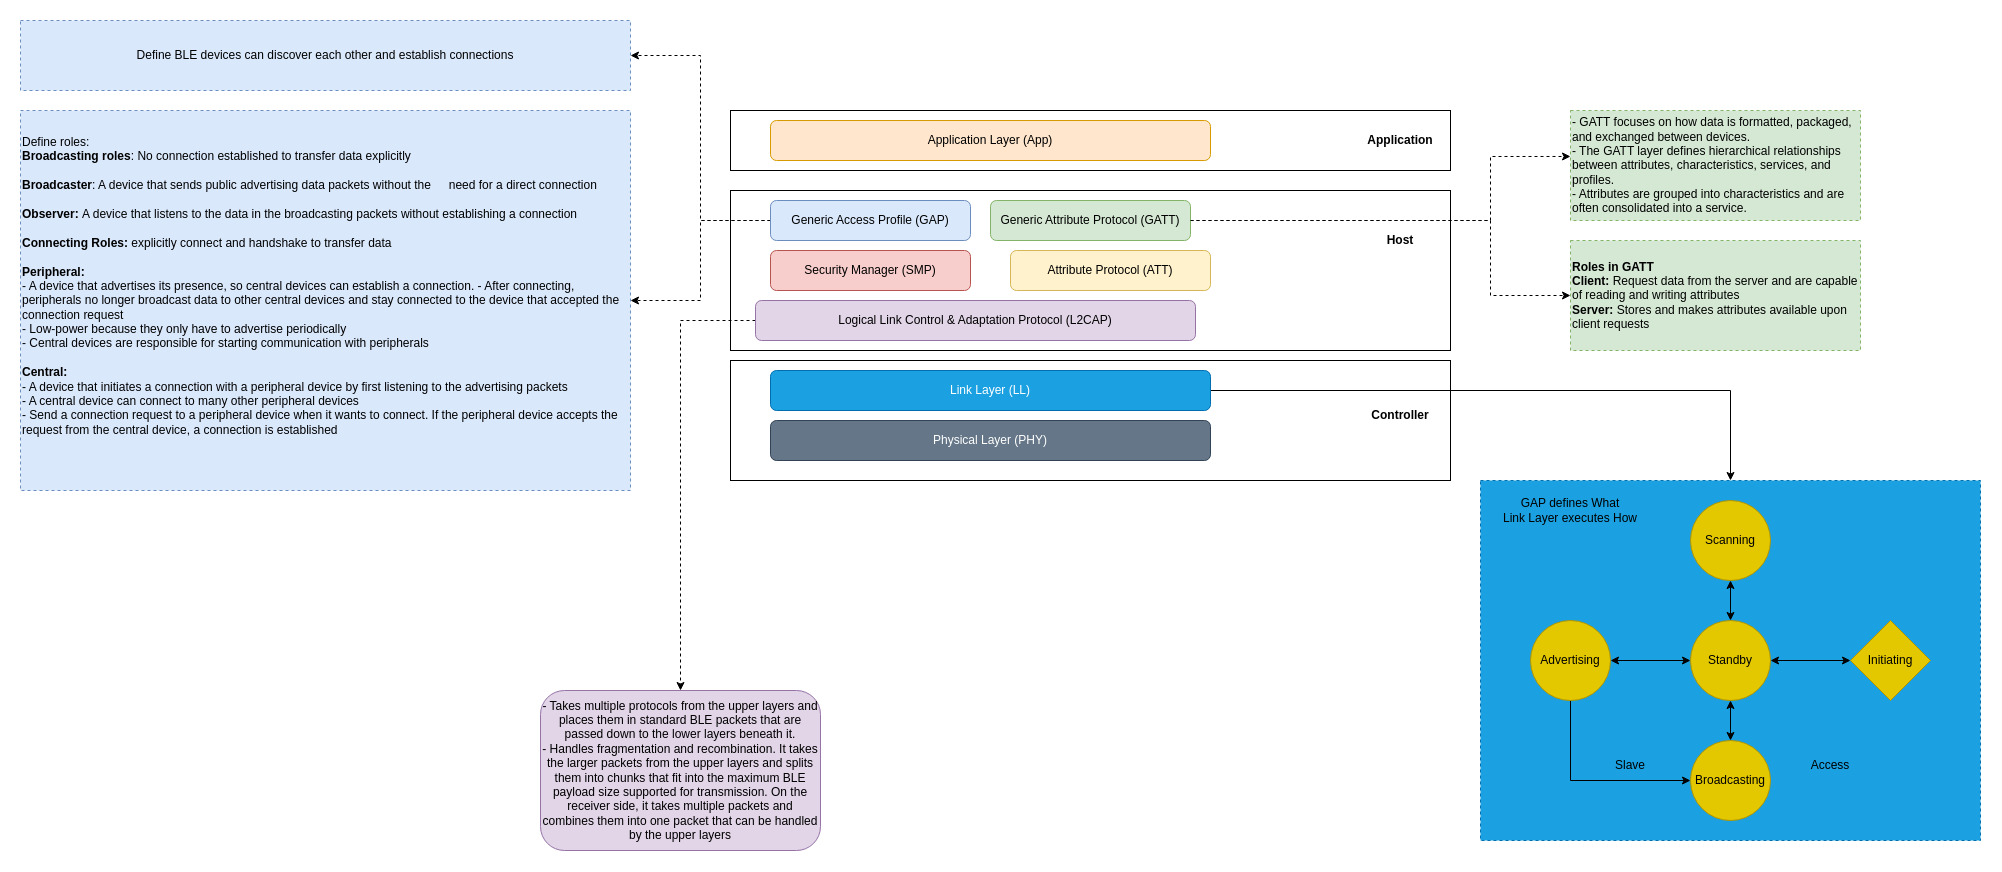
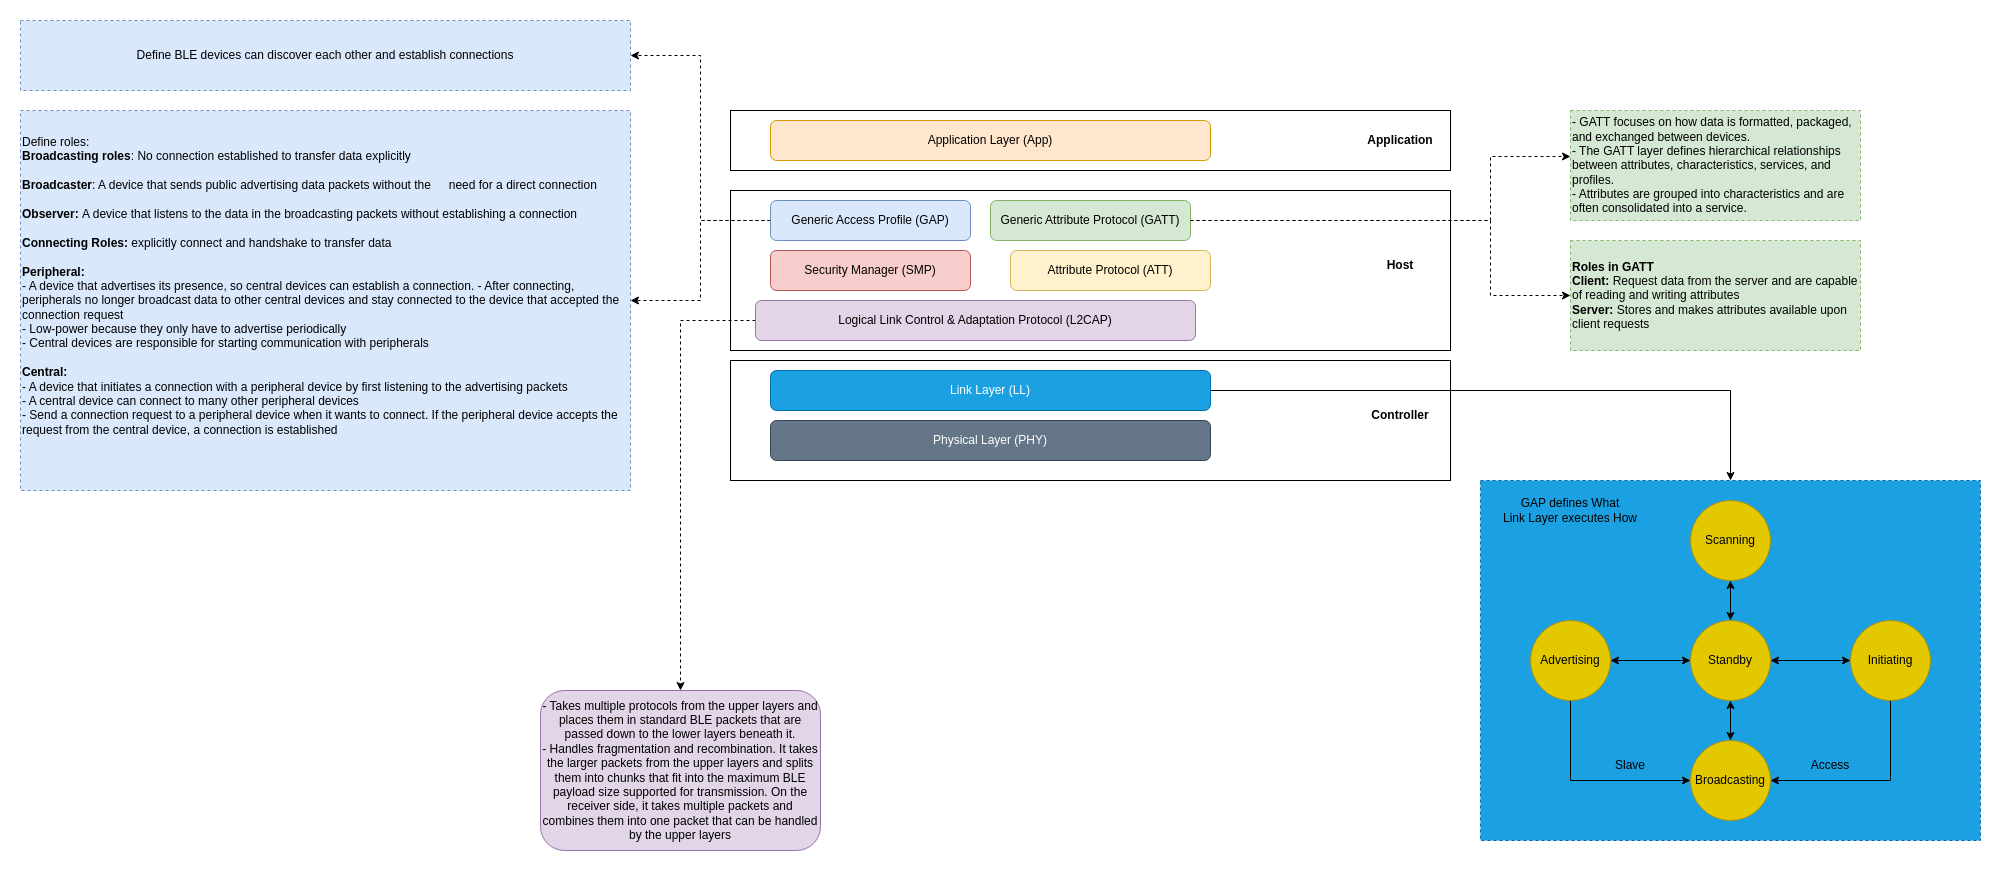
(1401, 241) -> (1401, 266)
(1891, 661) -> (1891, 661)
none -> (1874, 781)
